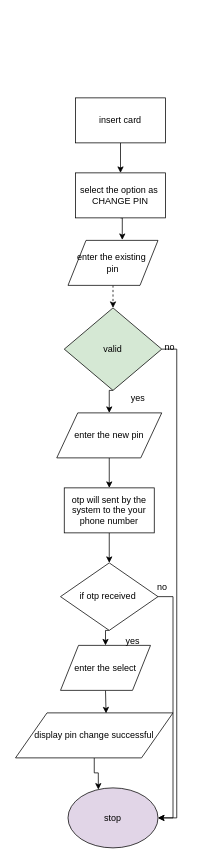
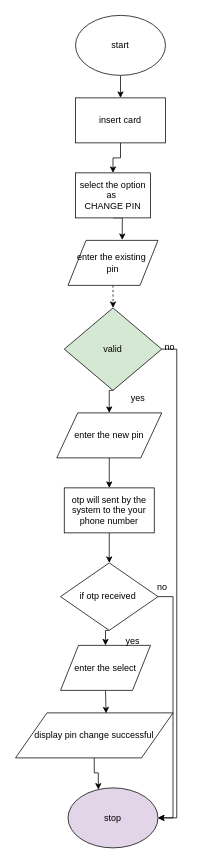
none -> (120, 45)
none -> (120, 84)
(120, 195) -> (113, 195)
